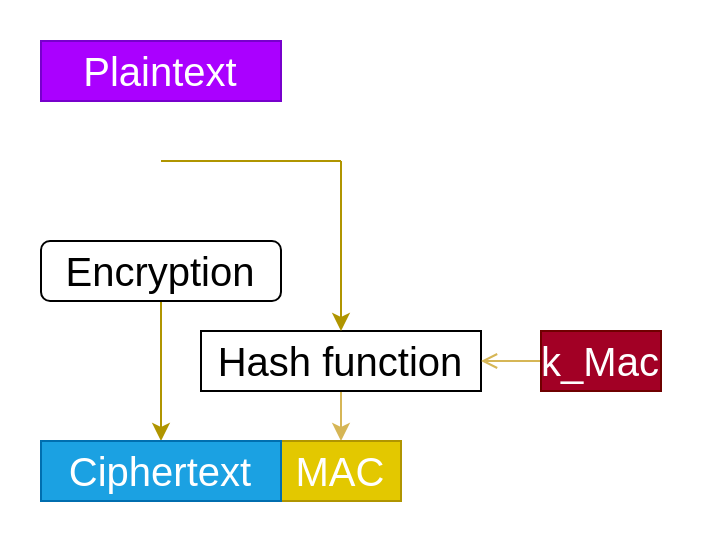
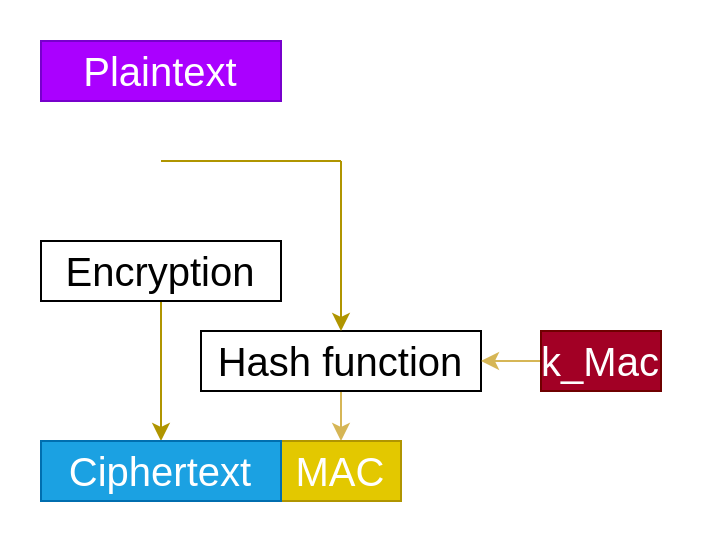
(161, 271) -> (161, 271)
(493, 361) -> (496, 361)
